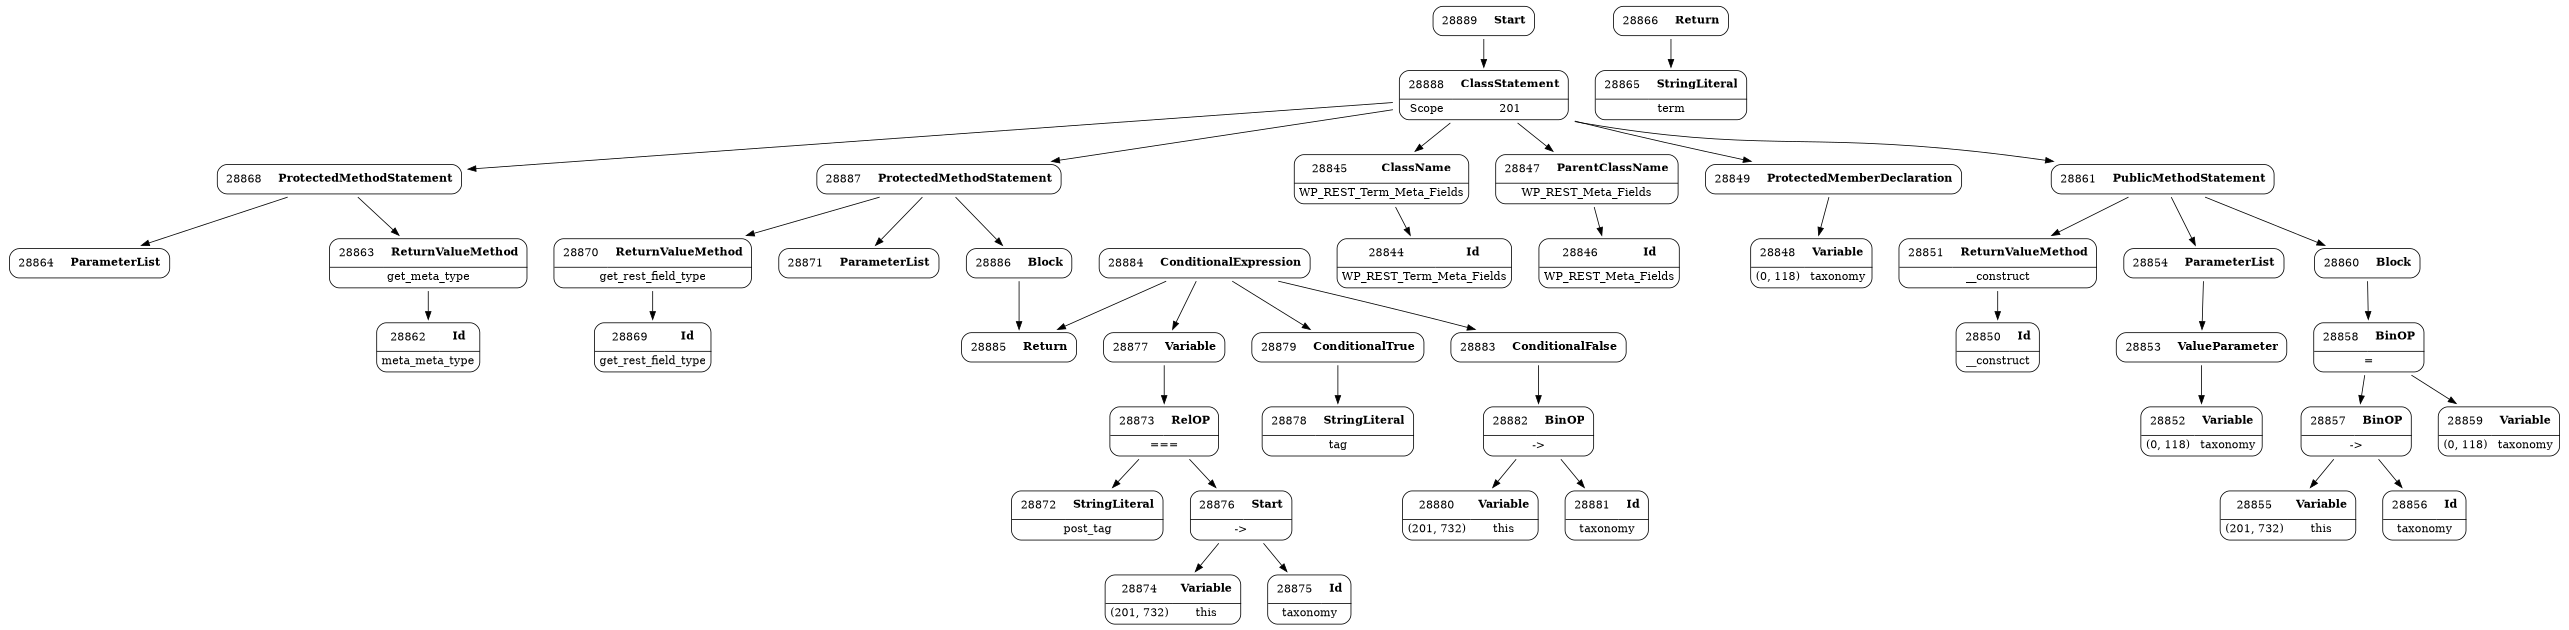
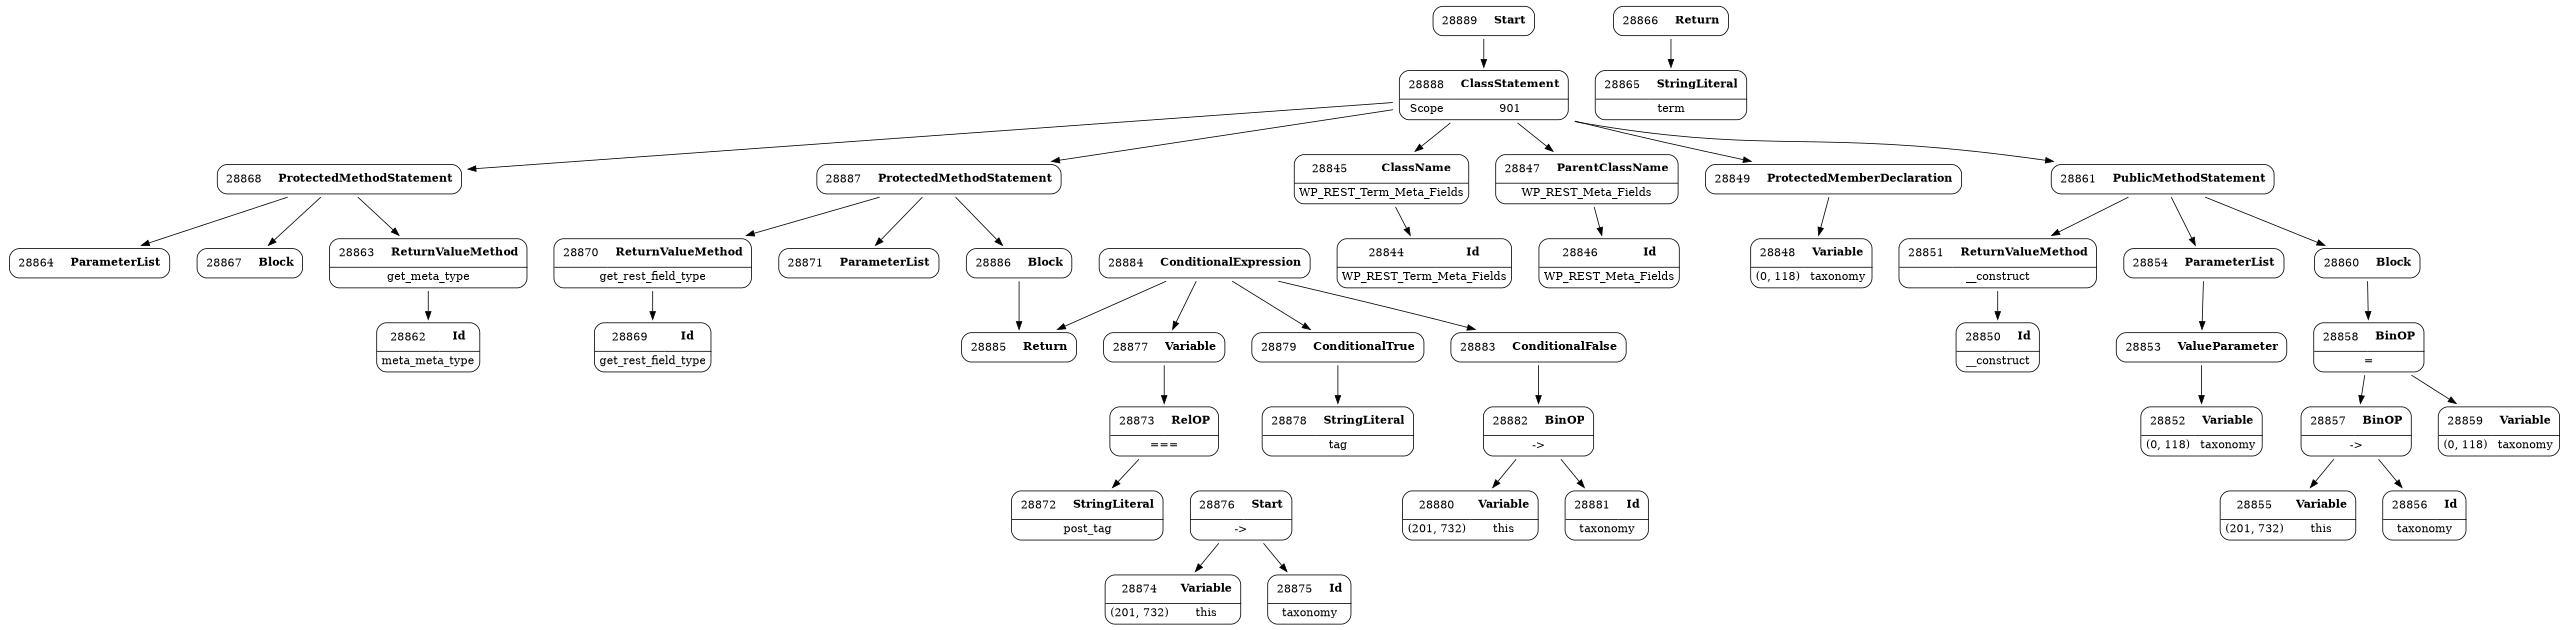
(1510, 109) -> (1510, 109)
none -> (250, 263)
(1200, 470) -> none
